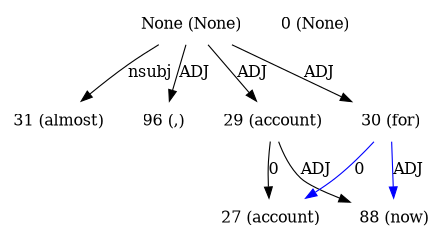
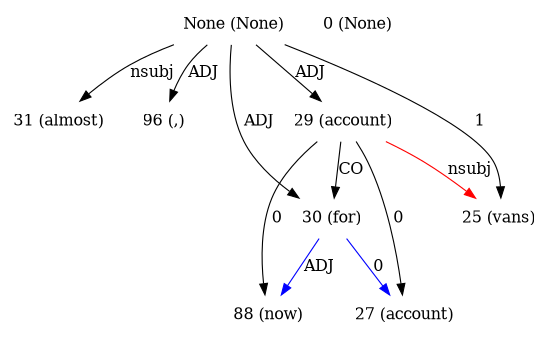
none -> (338, 164)
(316, 170) -> (277, 218)
none -> (499, 218)
